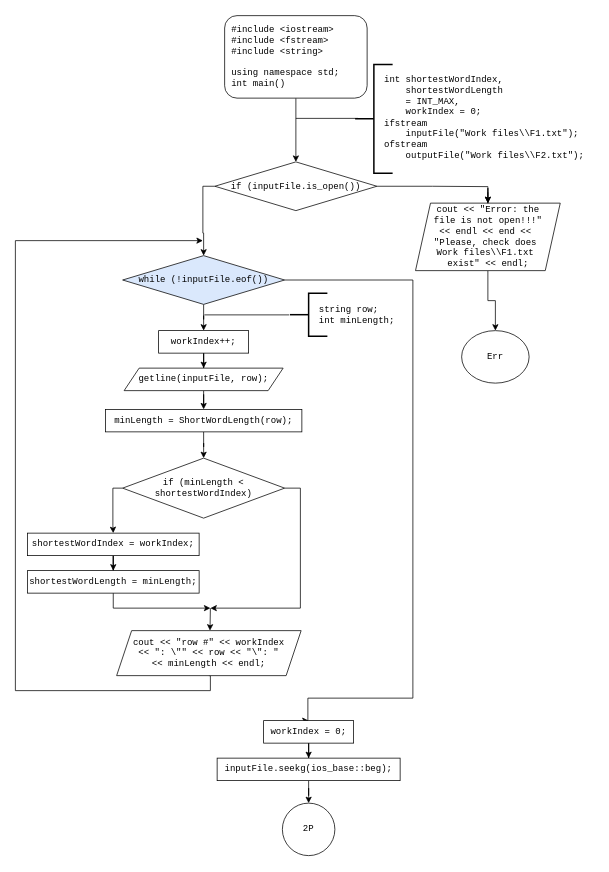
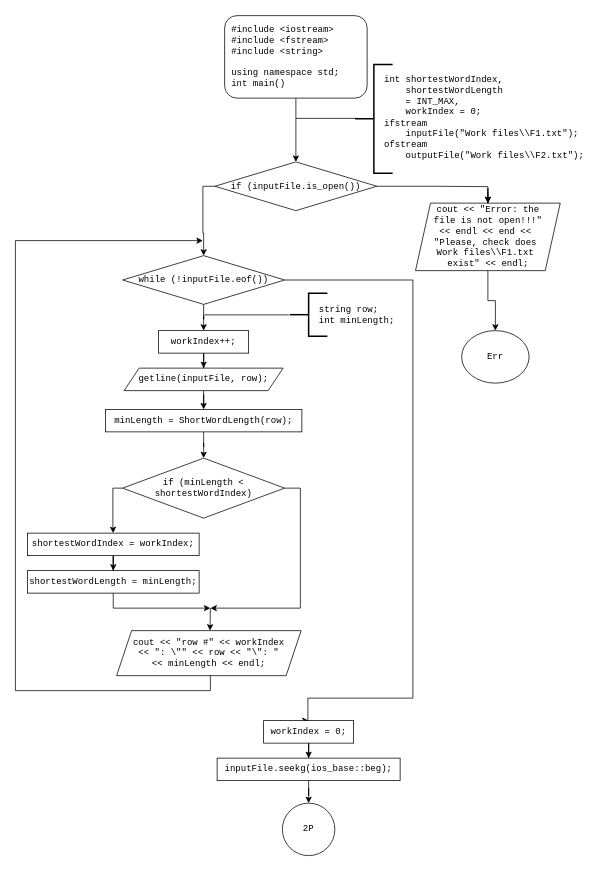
(204, 280) -> (204, 280)
